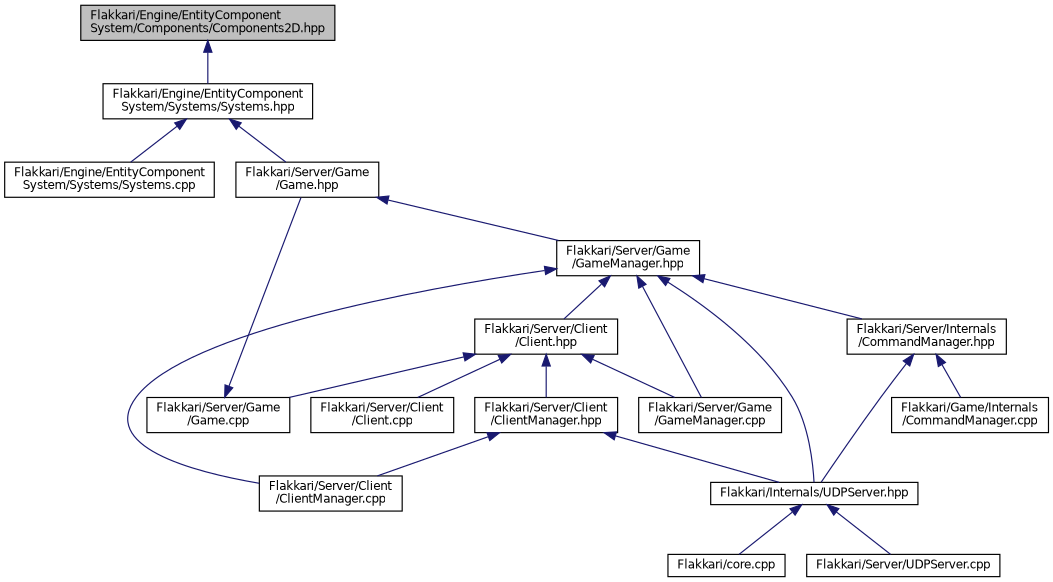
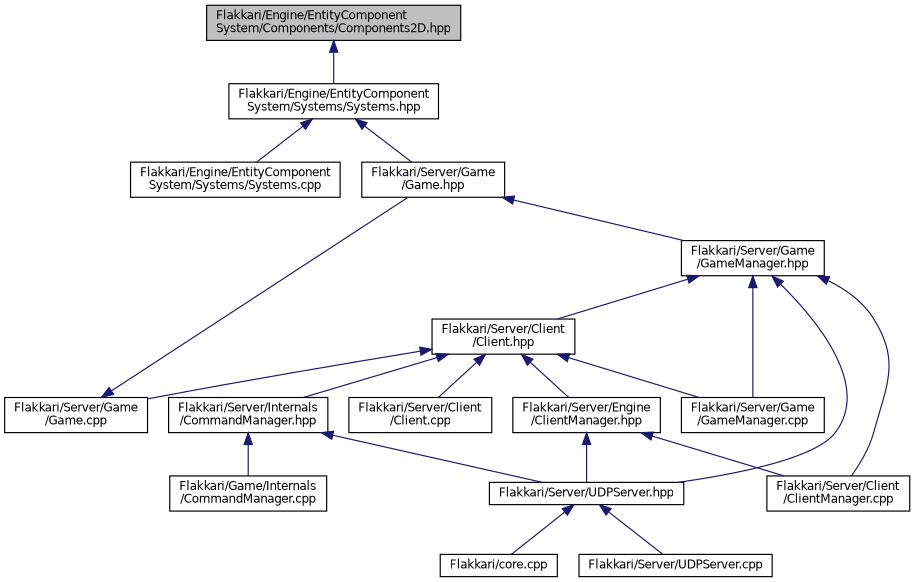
(783, 299) -> (370, 377)
(546, 415) -> (587, 415)
(814, 494) -> (587, 494)
